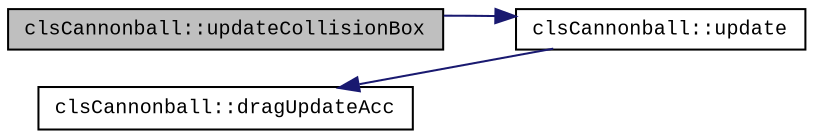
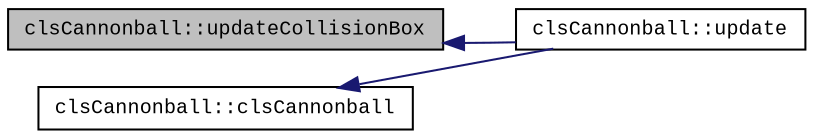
(470, 16) -> (490, 43)
(226, 108) -> (226, 108)
